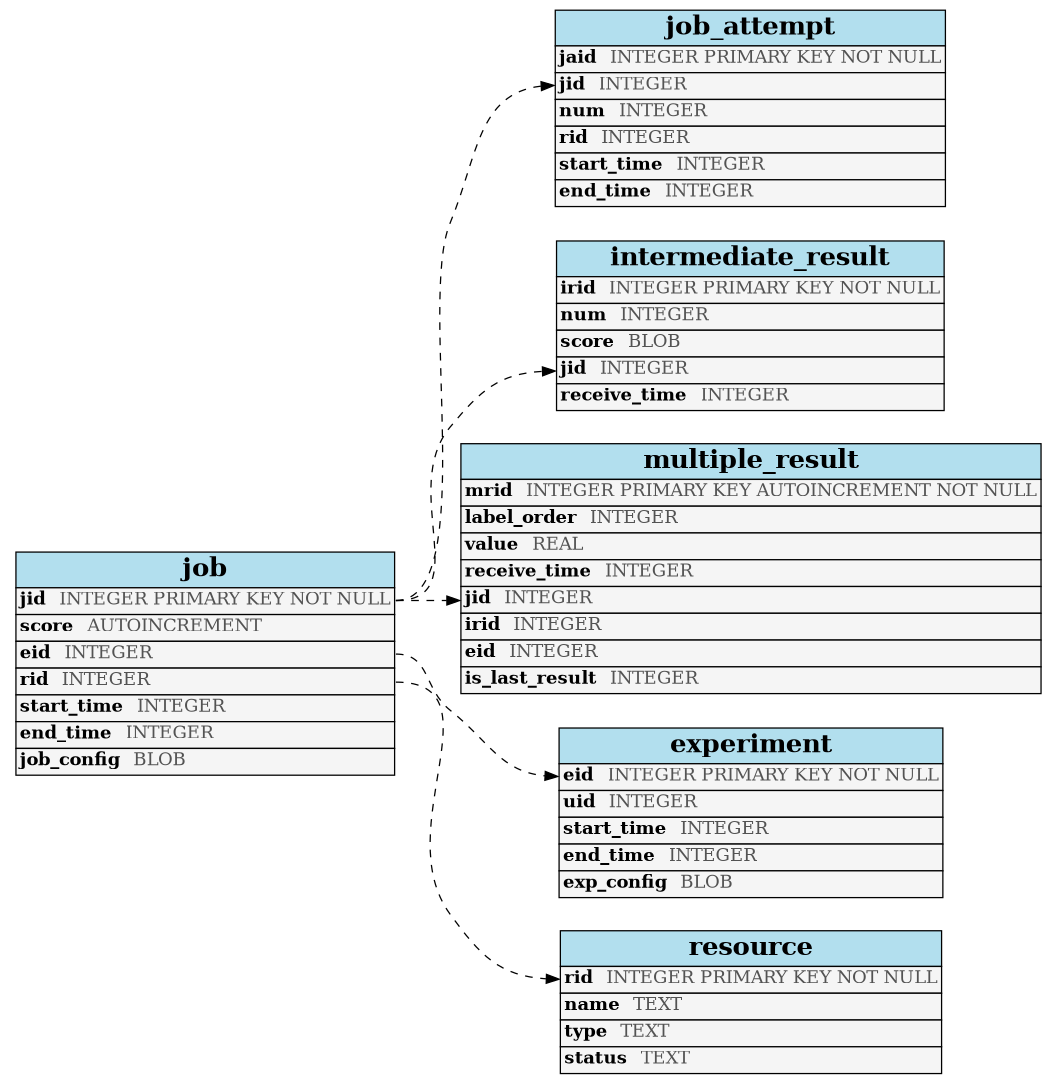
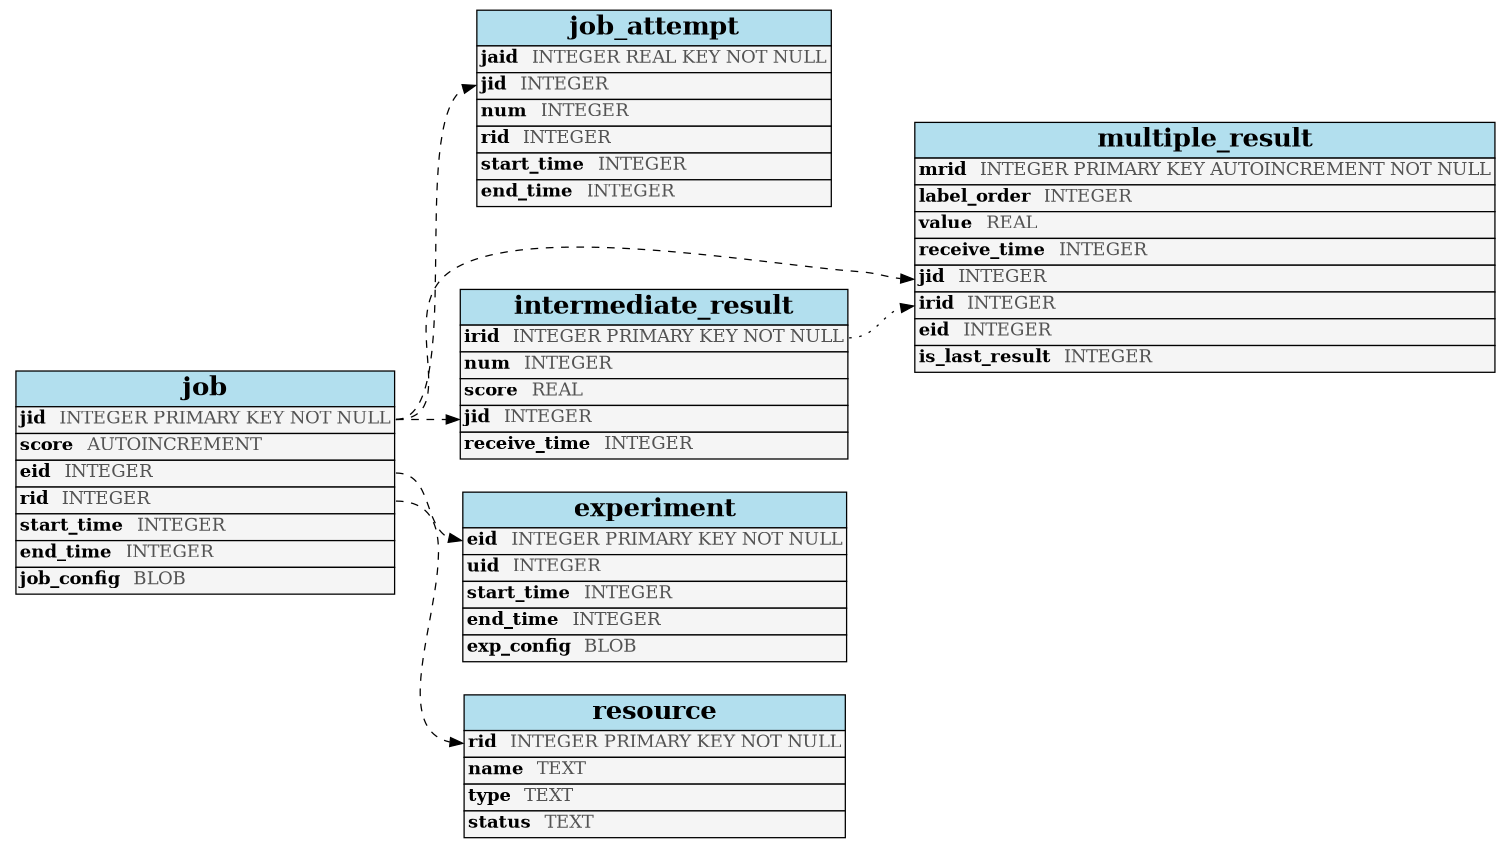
(776, 57) -> (680, 57)
none -> (877, 326)
(655, 342) -> (557, 390)
